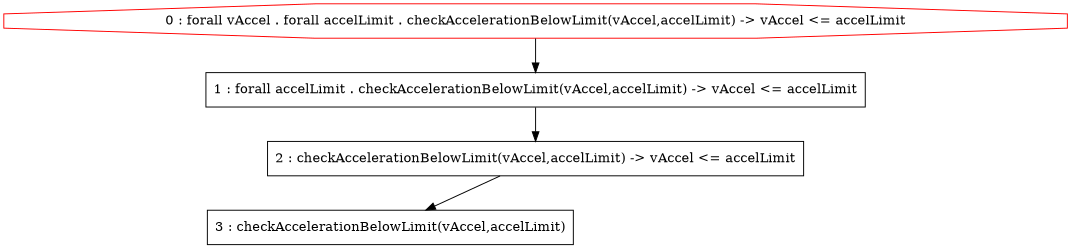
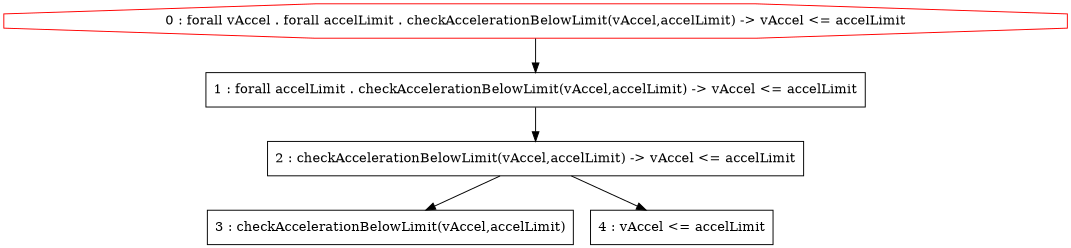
none -> (682, 227)
